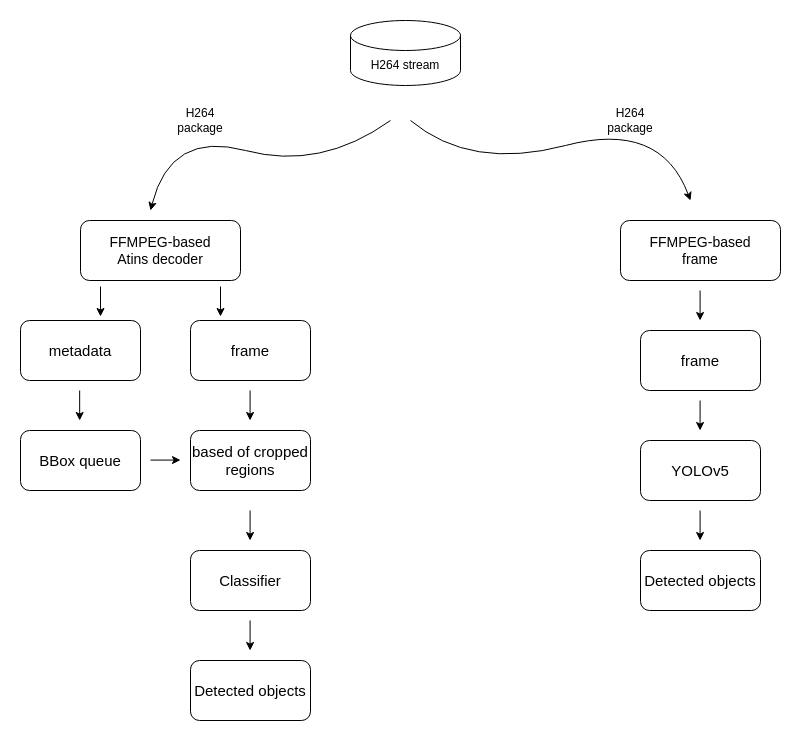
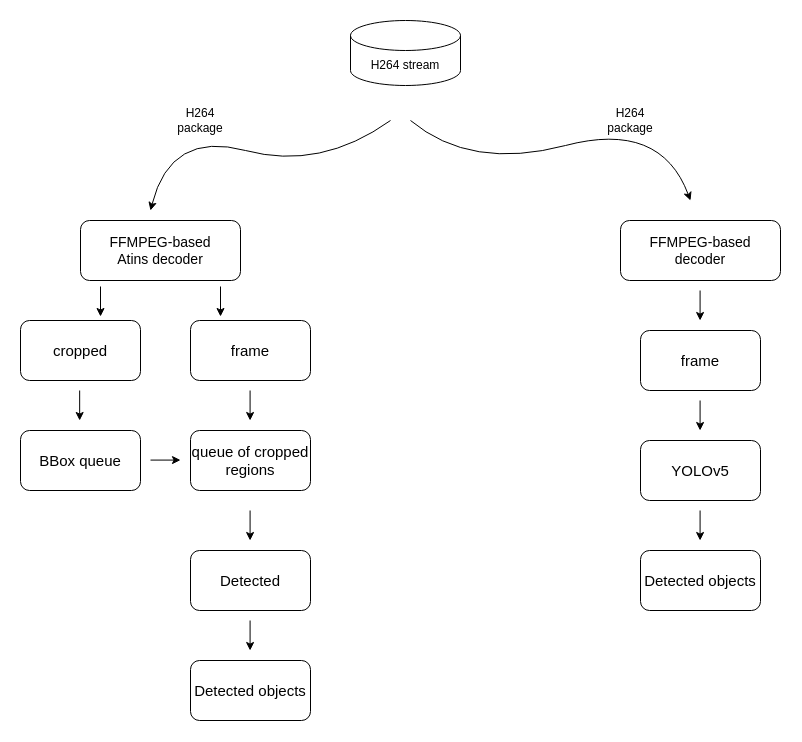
(701, 251) -> (701, 251)
(81, 351) -> (81, 351)
(251, 461) -> (251, 461)
(251, 581) -> (251, 581)
